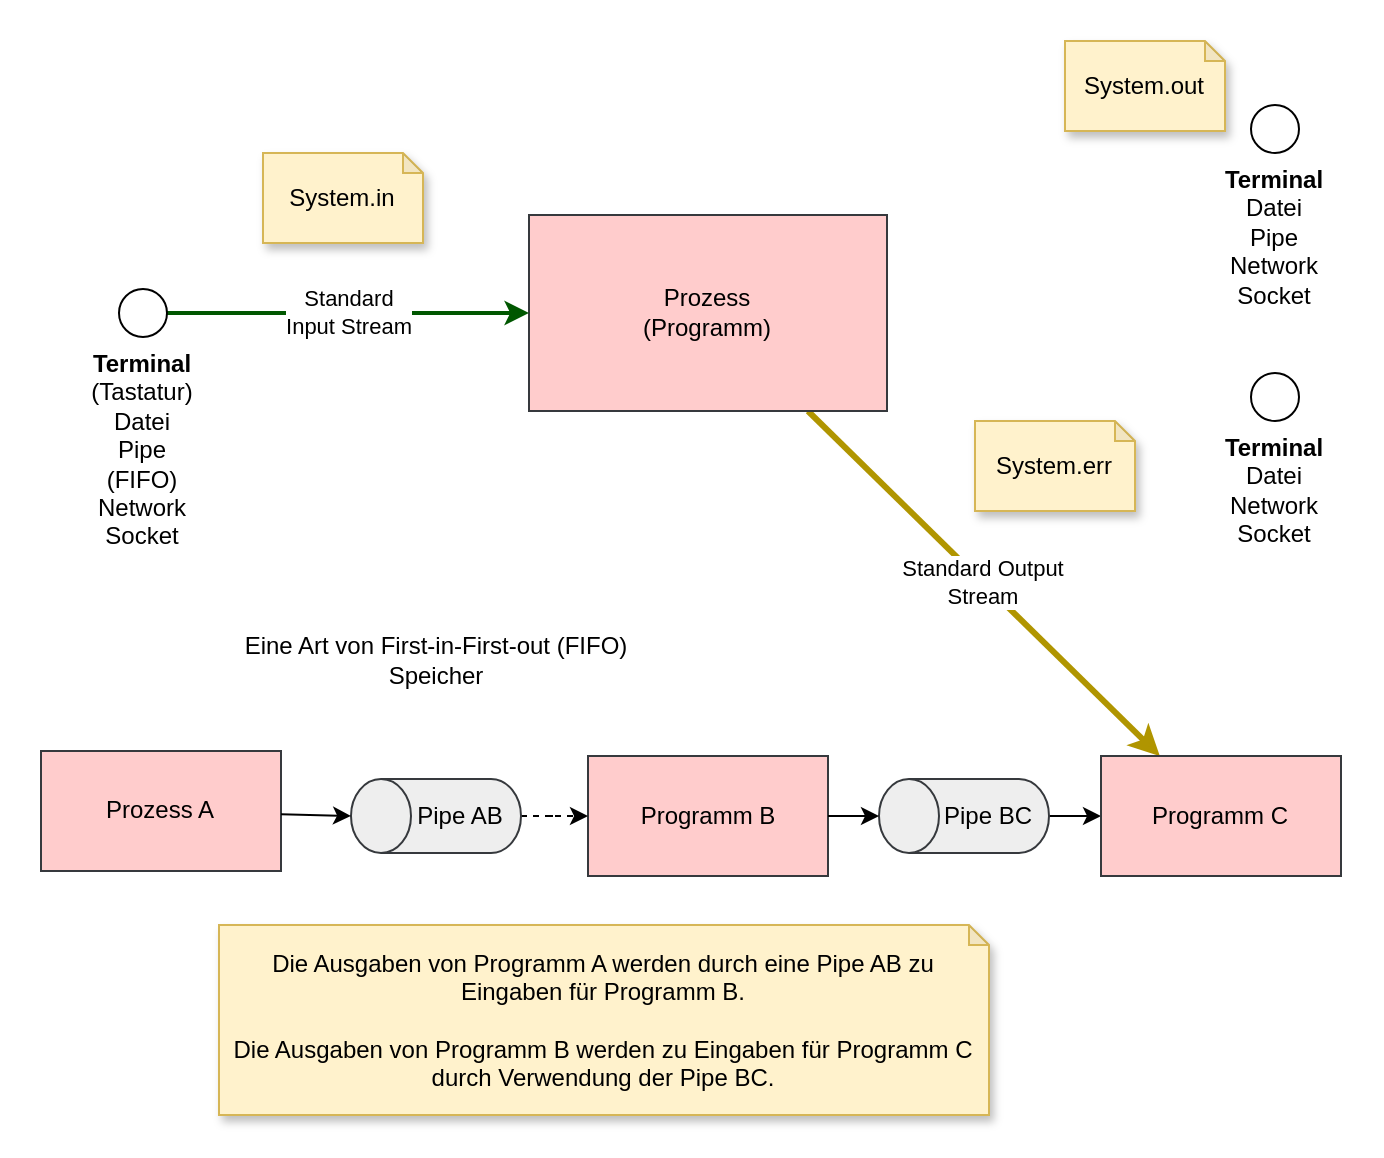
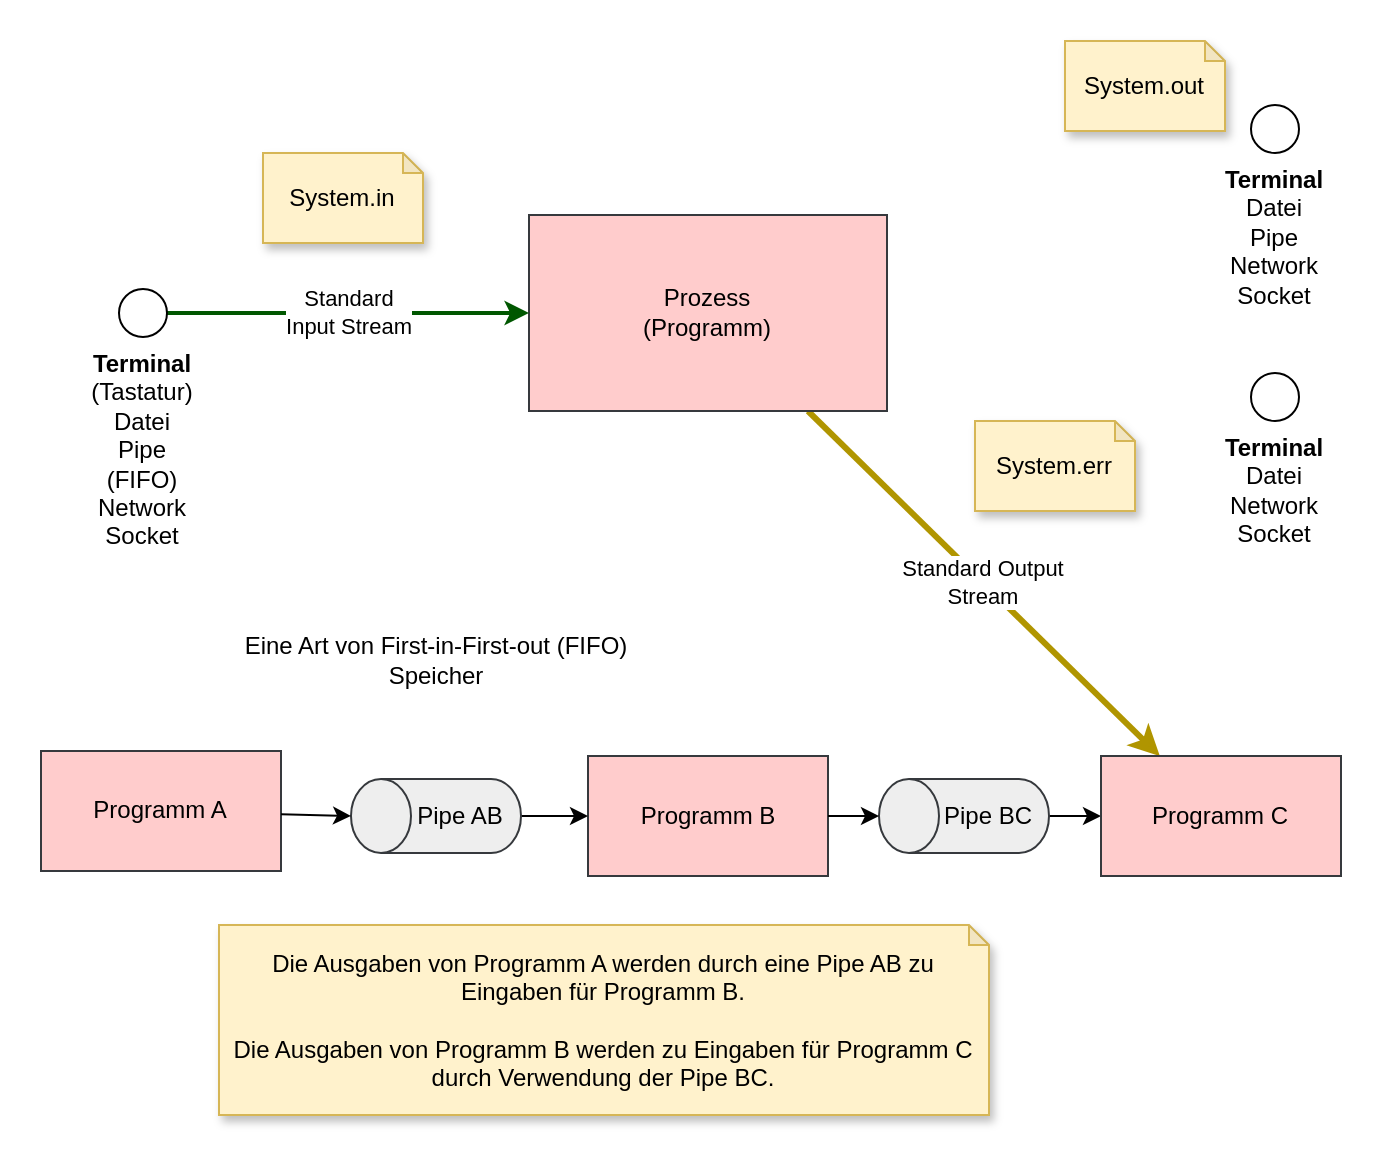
(161, 811) -> (161, 811)
(559, 816) -> (559, 816)
